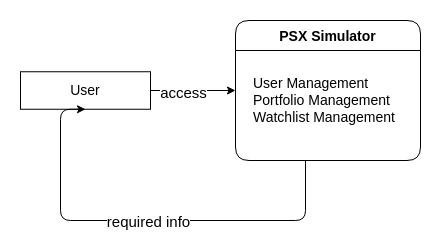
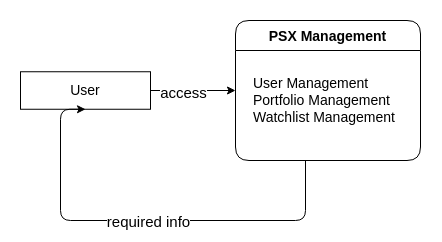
(328, 36) -> (328, 36)
